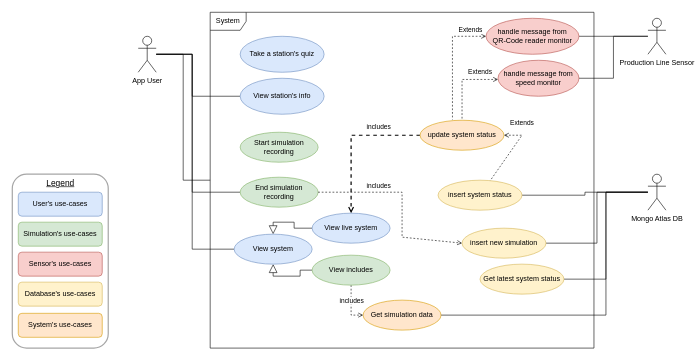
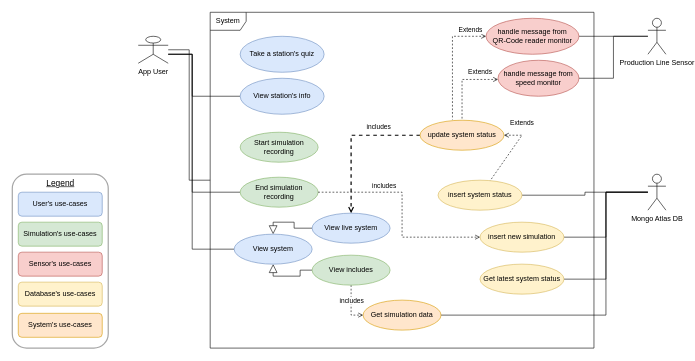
(147, 54) -> (153, 50)
(504, 243) -> (522, 237)
